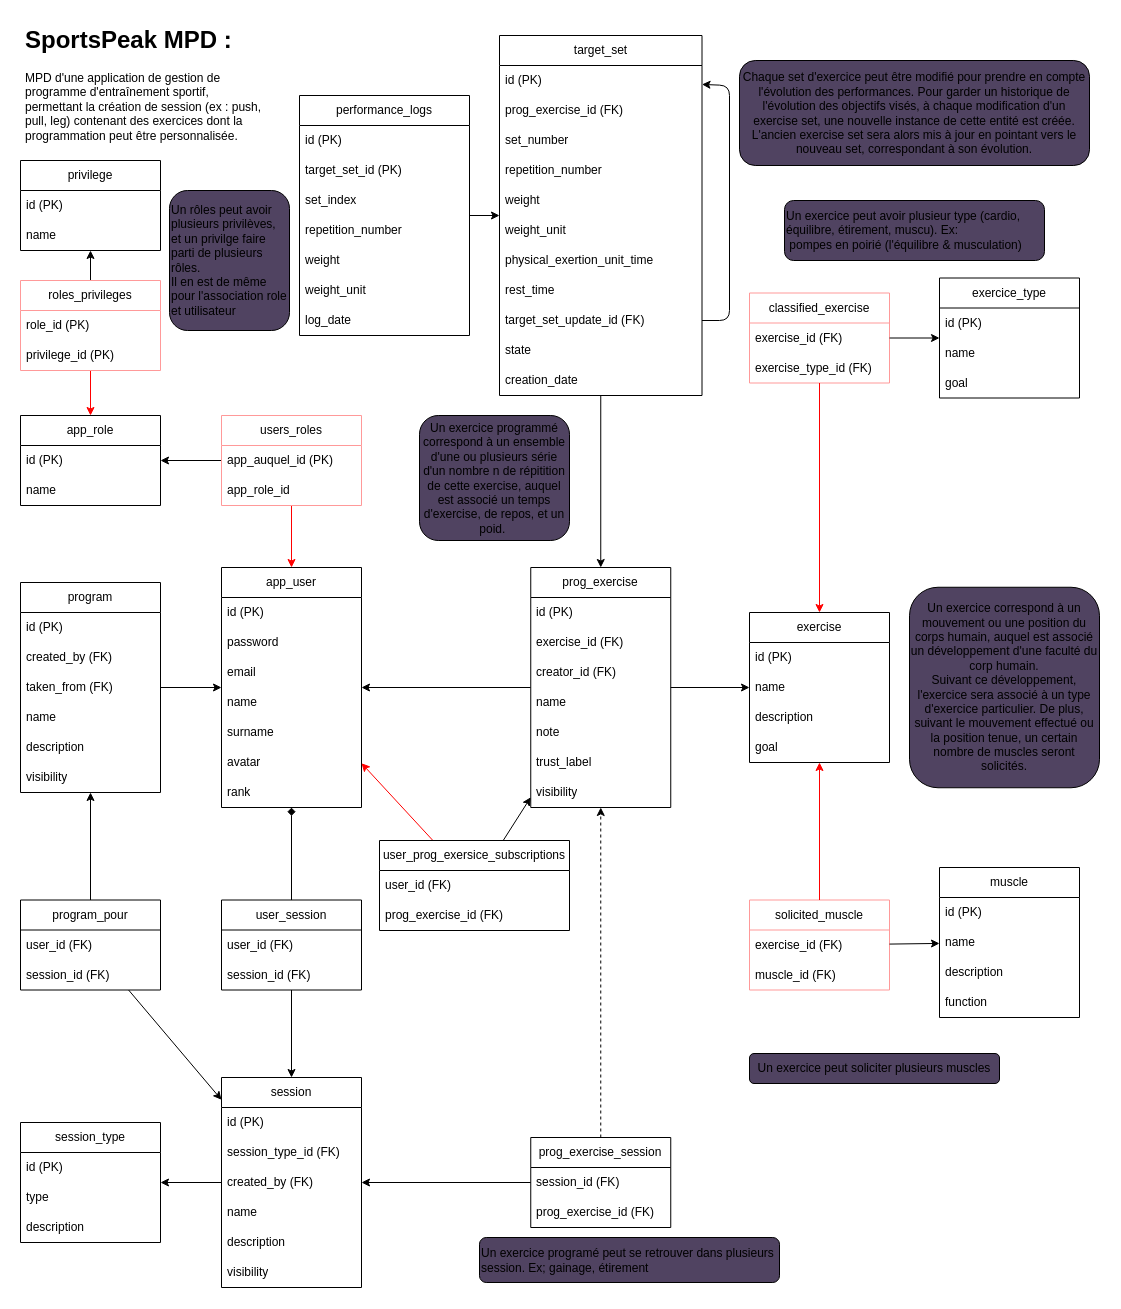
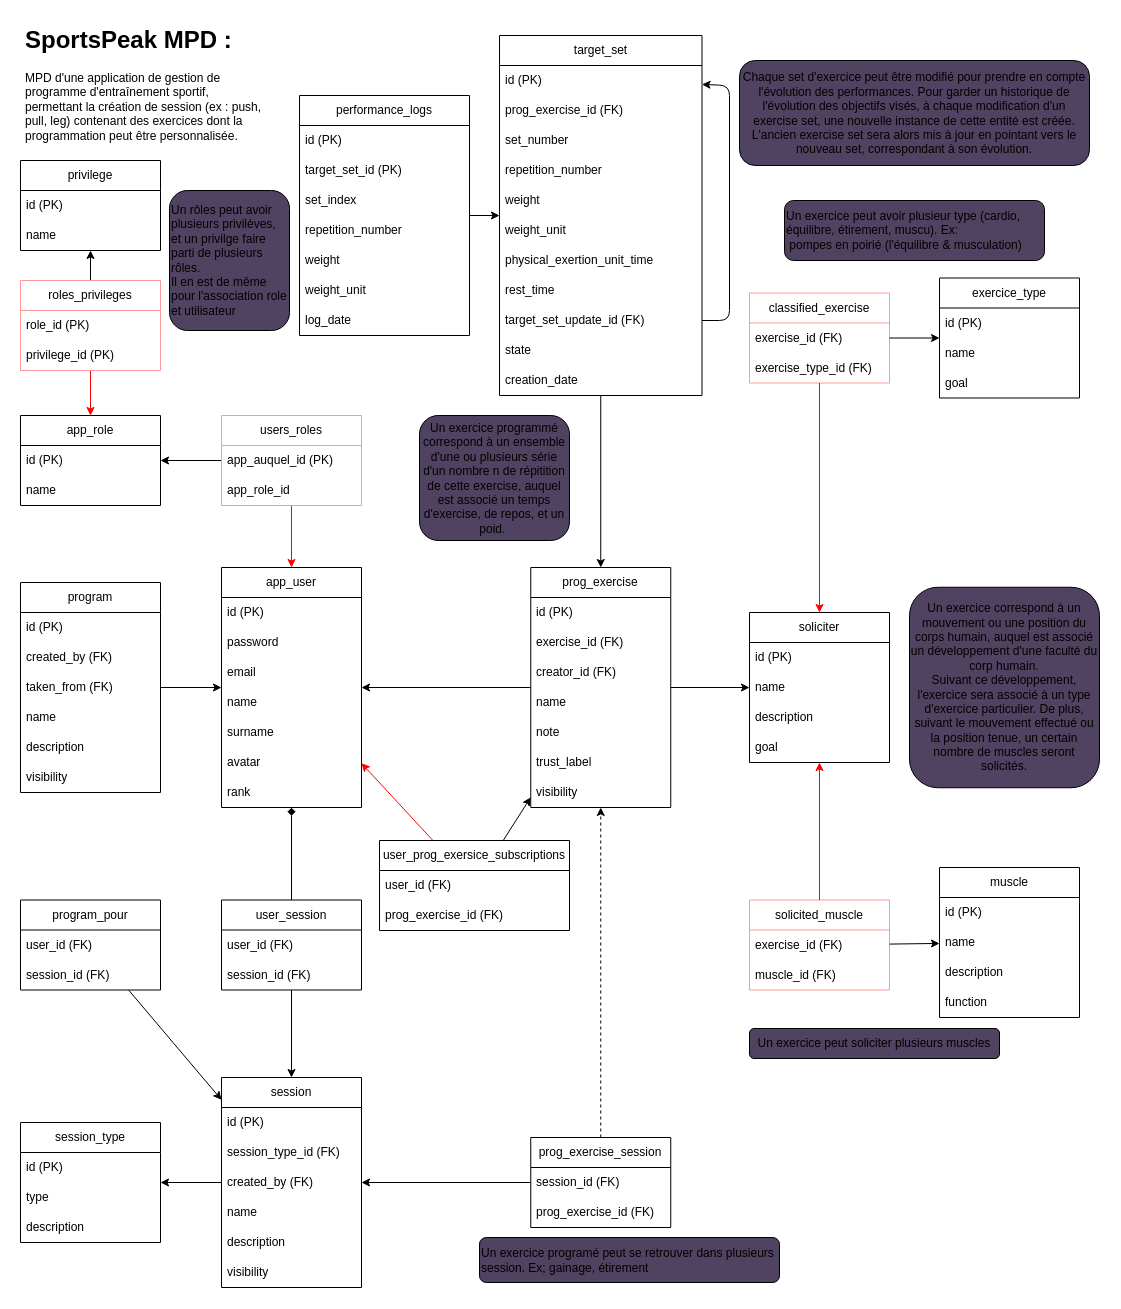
(820, 628) -> (820, 628)
(91, 850) -> none
(875, 1069) -> (875, 1044)
